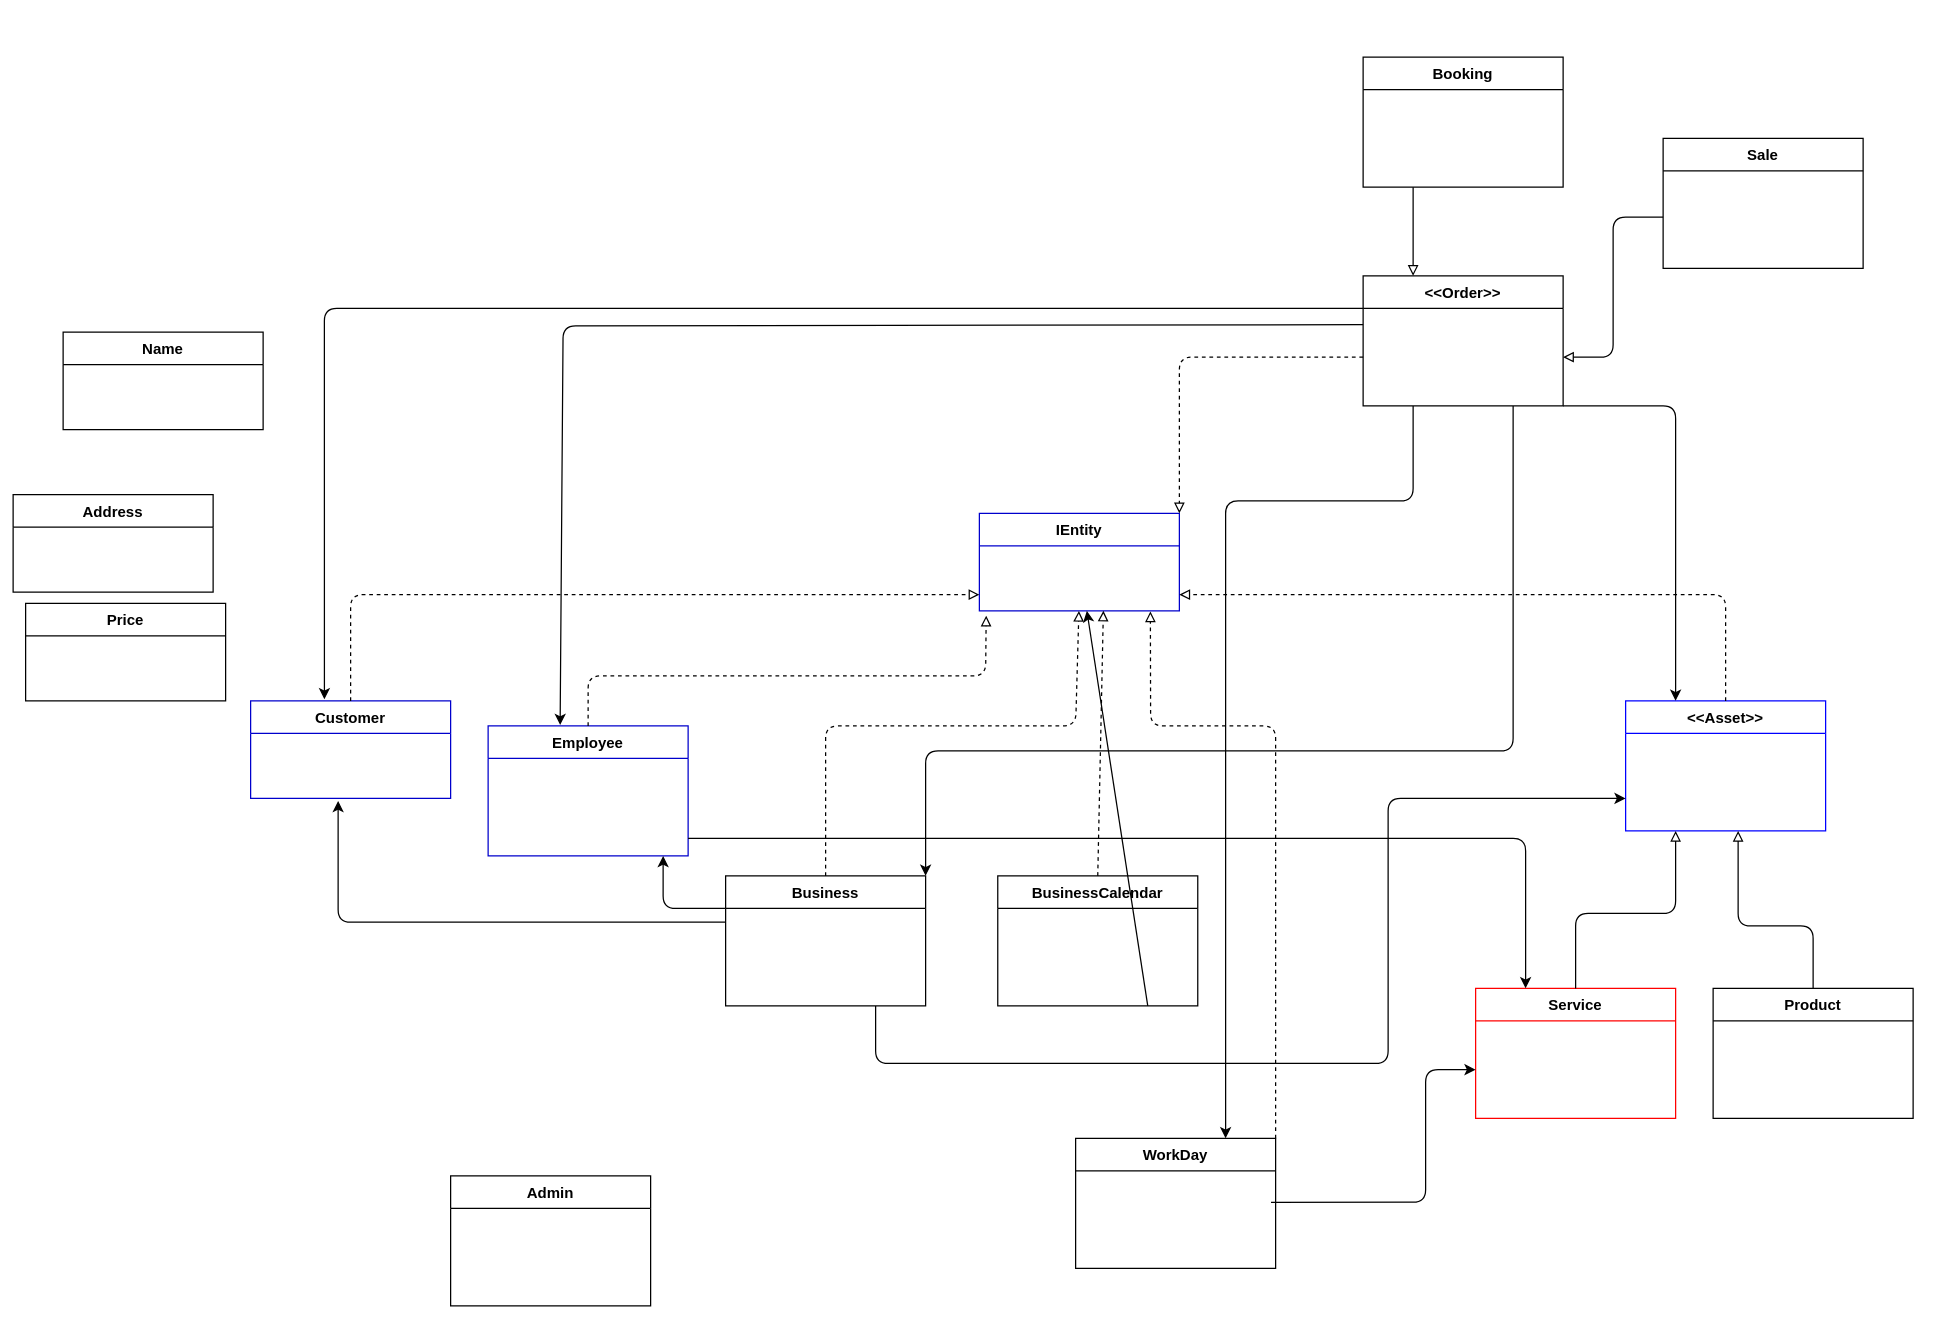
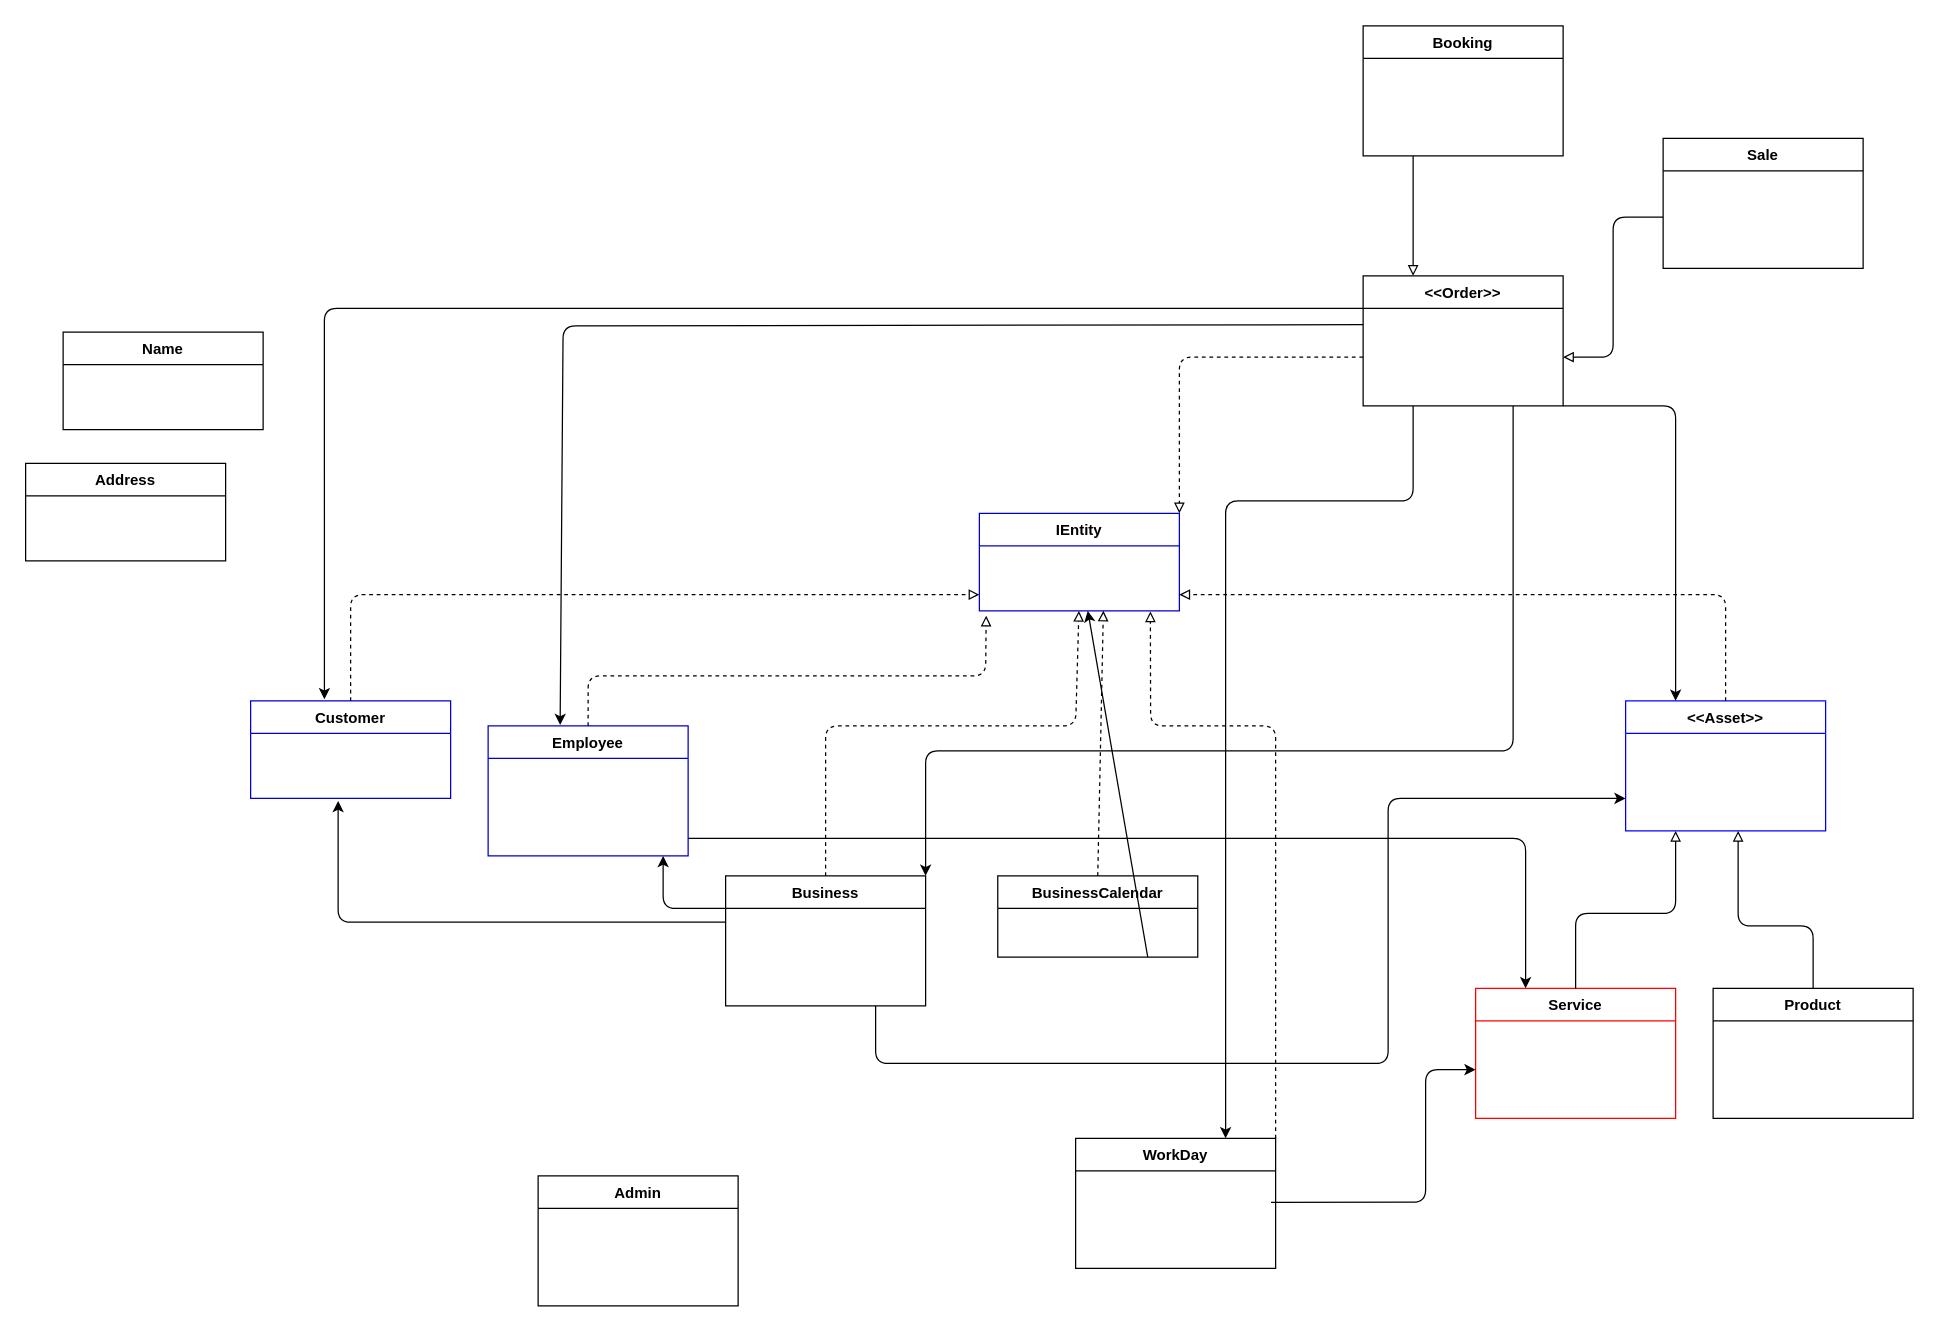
(1463, 122) -> (1463, 91)
(113, 543) -> (126, 512)
(126, 652) -> none
(1098, 941) -> (1098, 916)
(551, 1241) -> (638, 1241)
